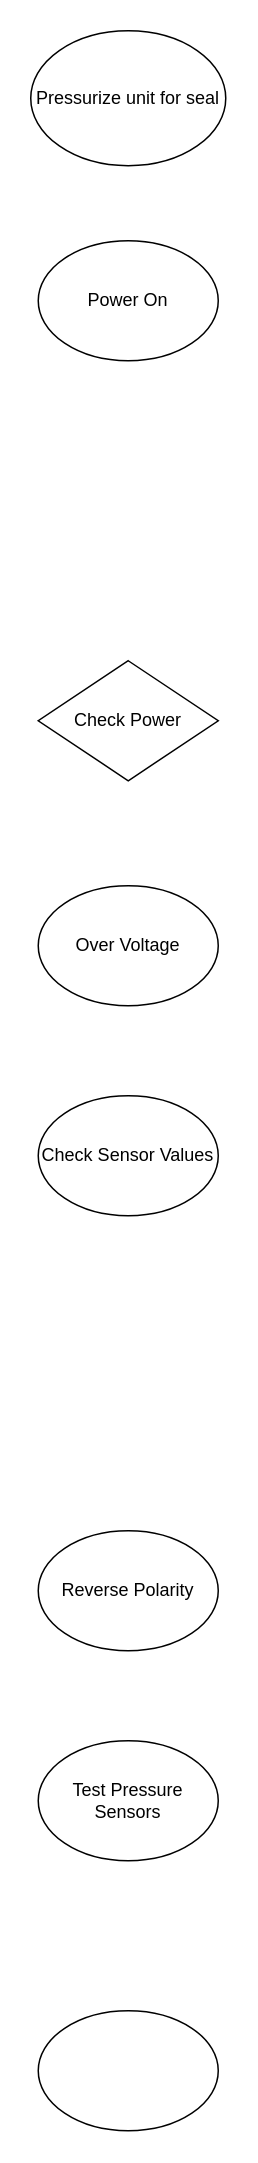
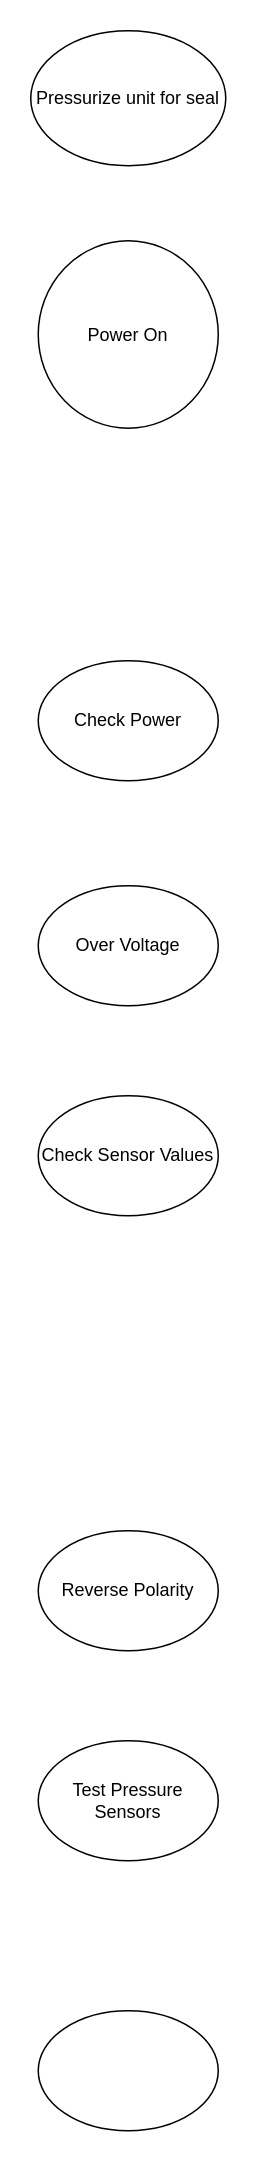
(128, 301) -> (128, 335)
(128, 721) -> (128, 721)
